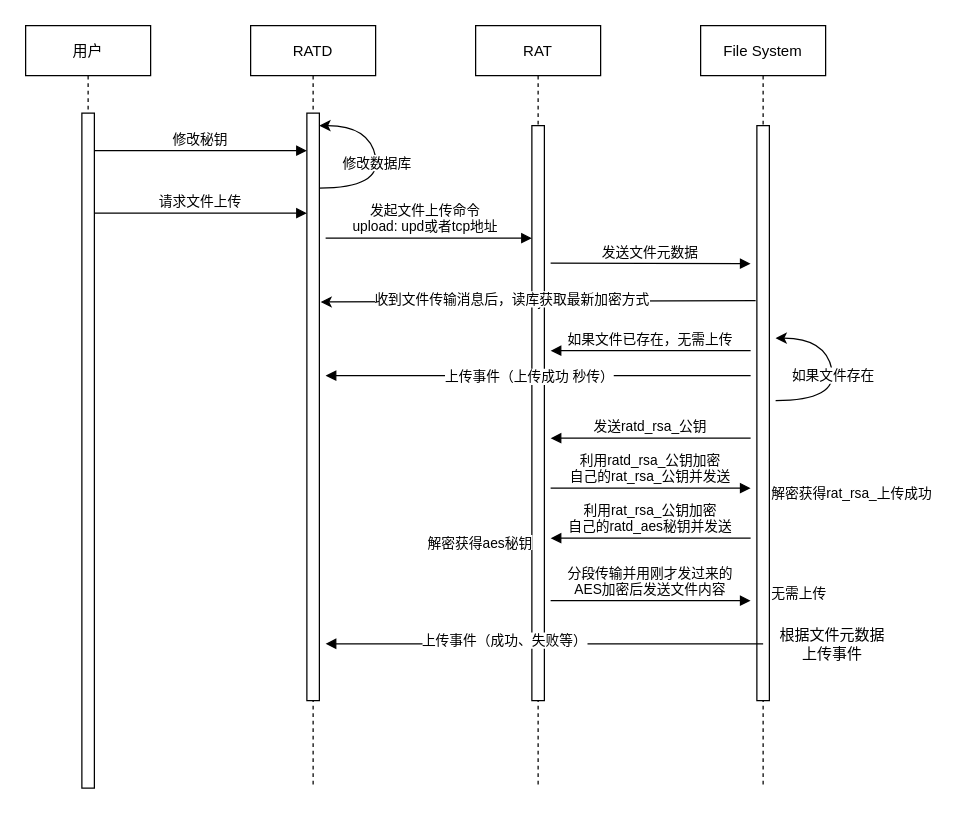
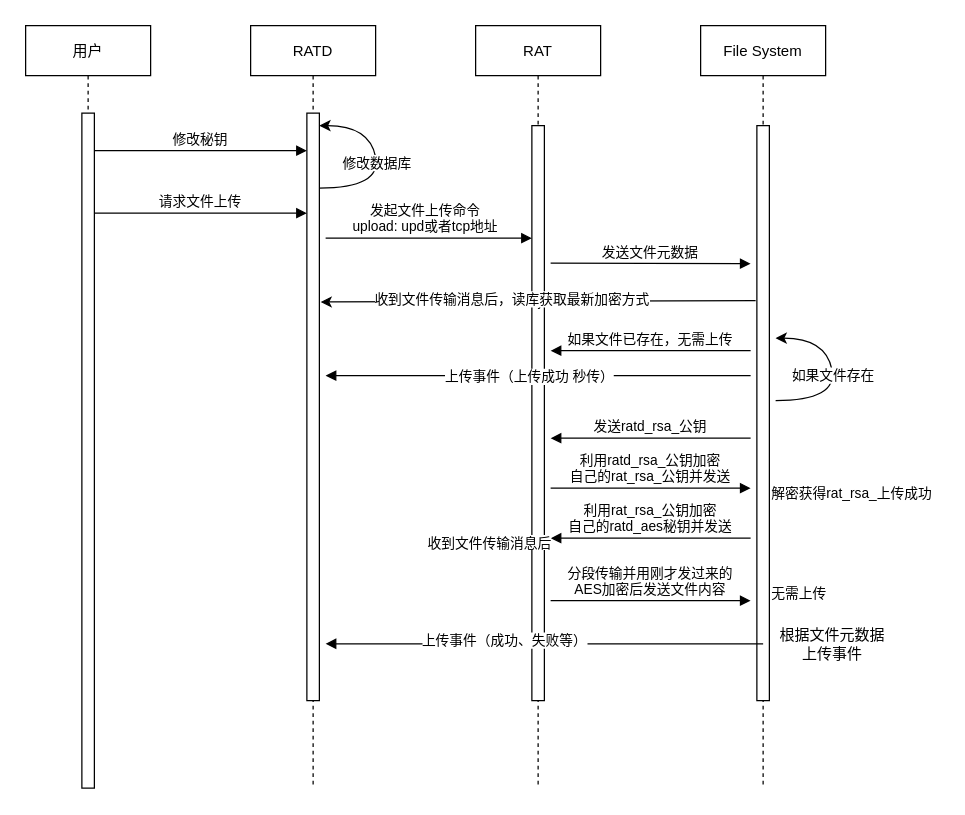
(486, 543) -> (496, 543)
